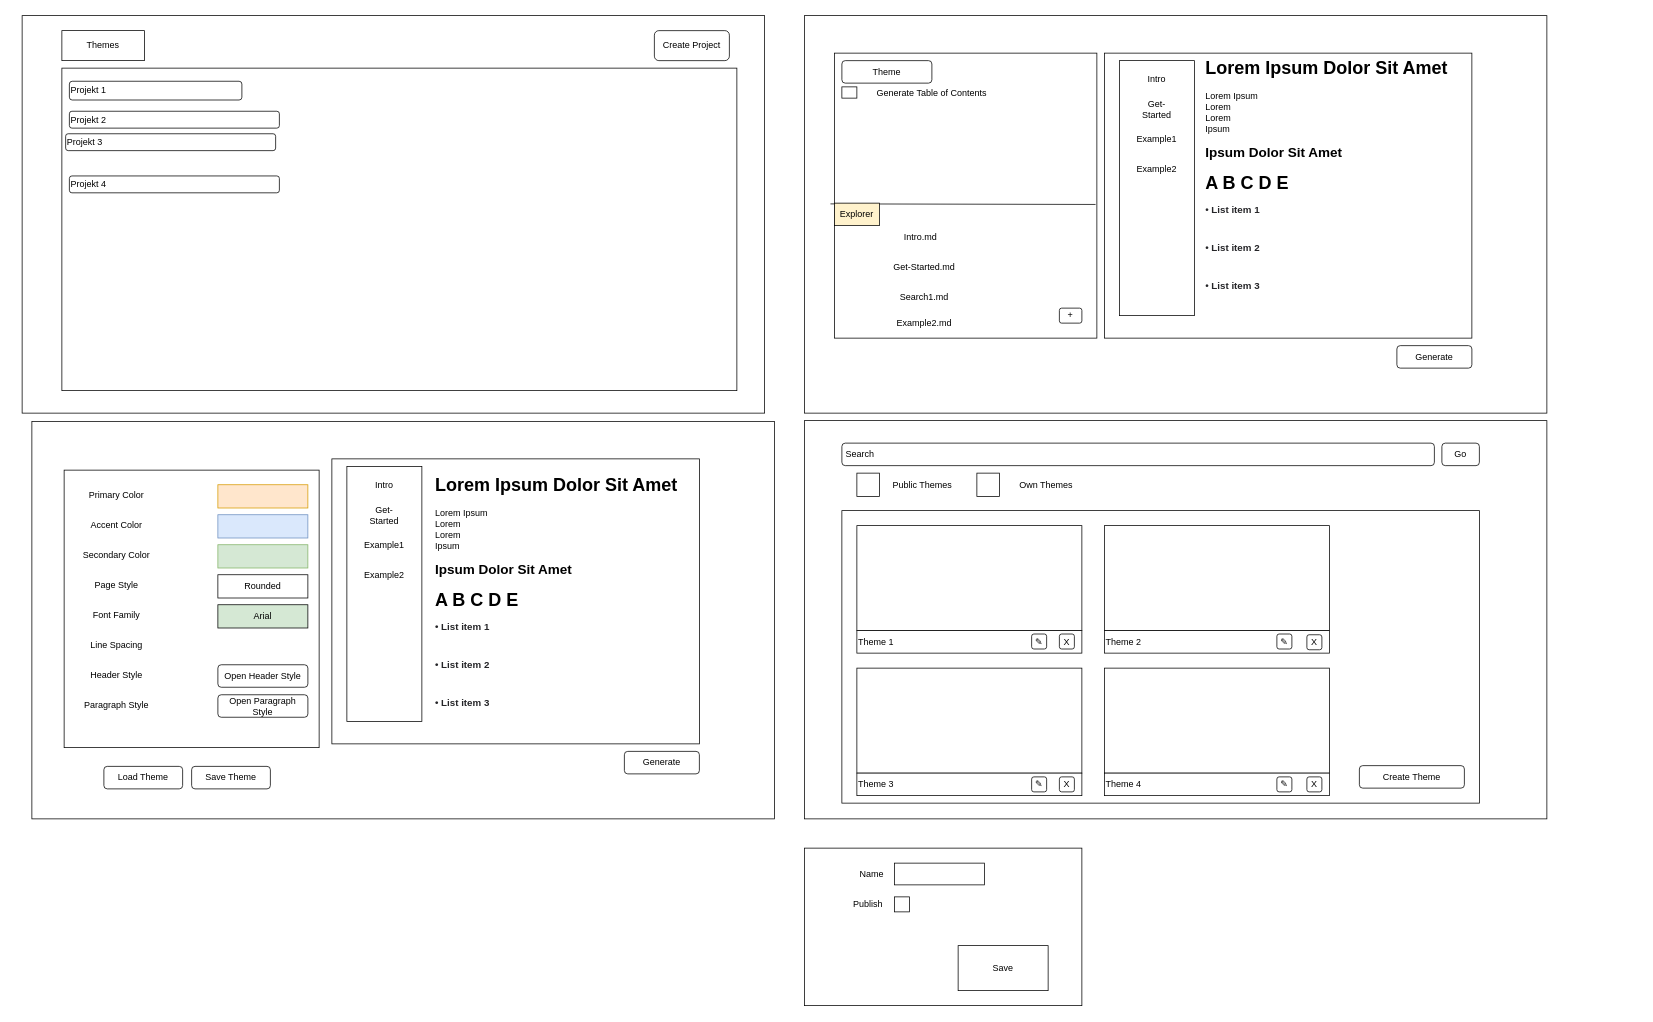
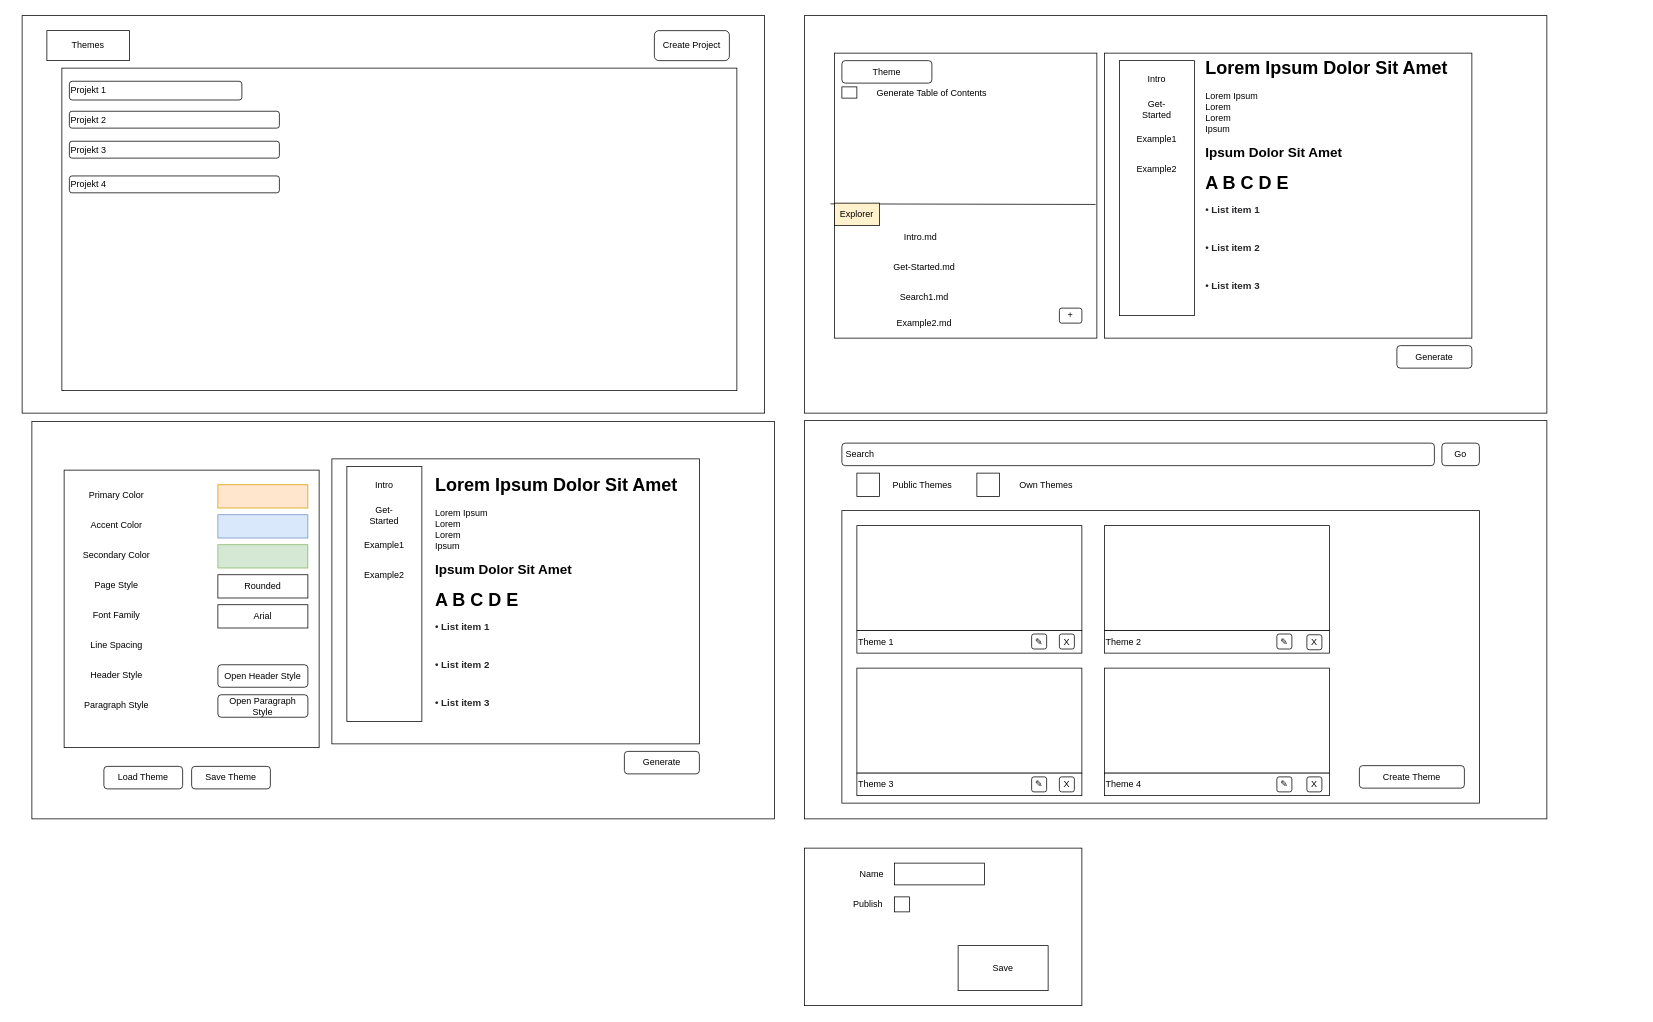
(103, 45) -> (88, 45)
(171, 142) -> (174, 149)
(263, 616) -> (263, 616)
